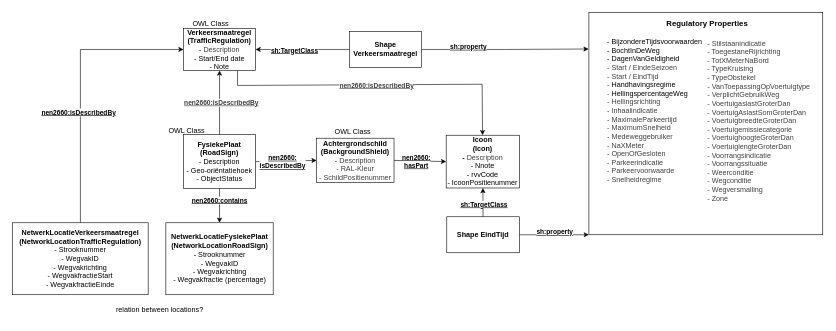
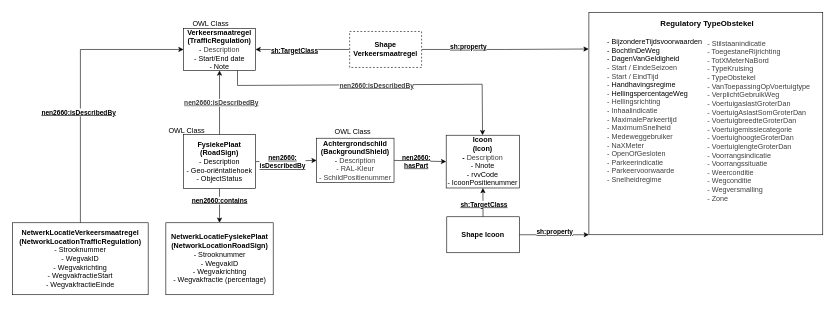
(707, 24) -> (707, 24)
(386, 50) -> (386, 50)
(483, 235) -> (483, 235)
(159, 311) -> none
